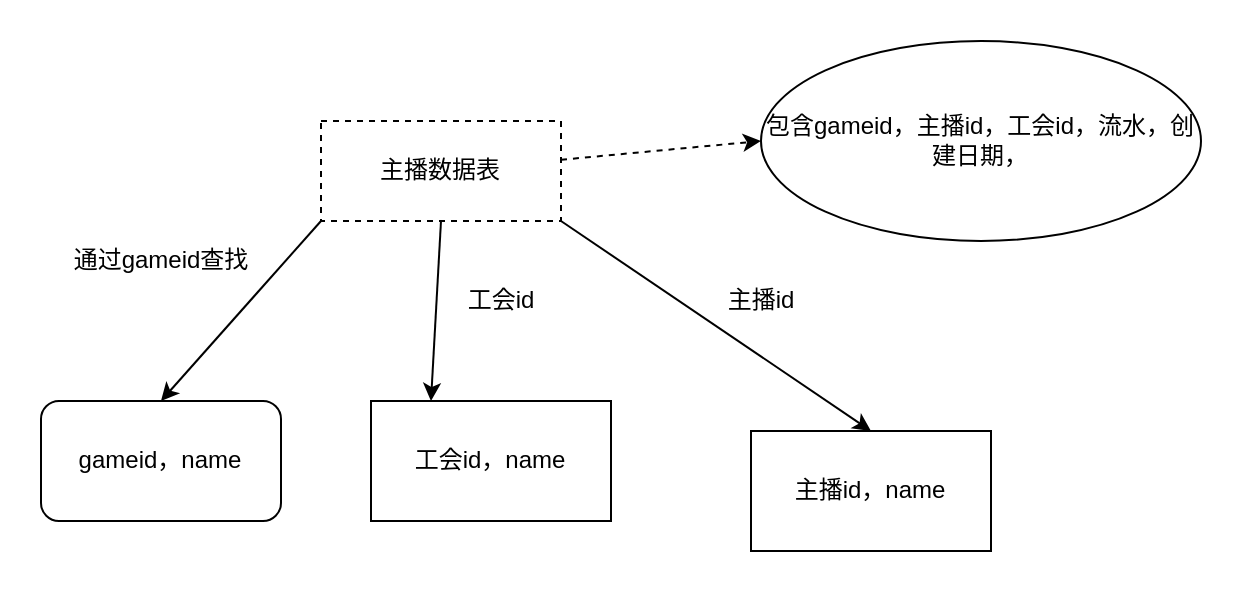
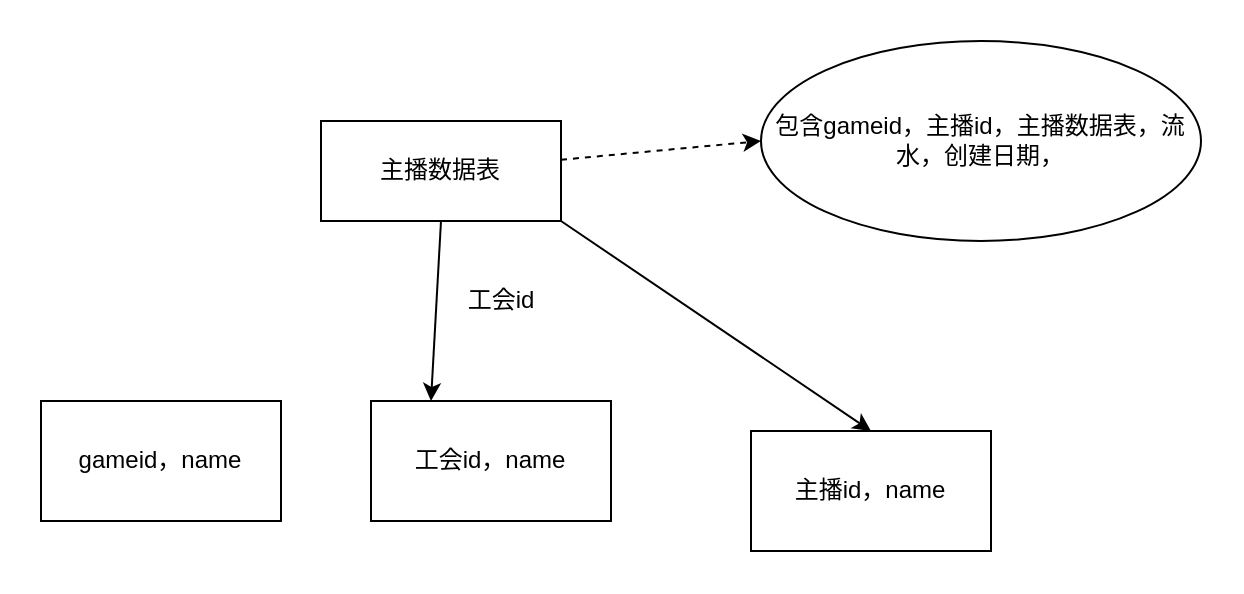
(981, 141) -> (981, 141)
(441, 171) -> (441, 171)
(161, 261) -> none
(761, 301) -> none
(245, 306) -> none
(161, 461) -> (161, 461)
